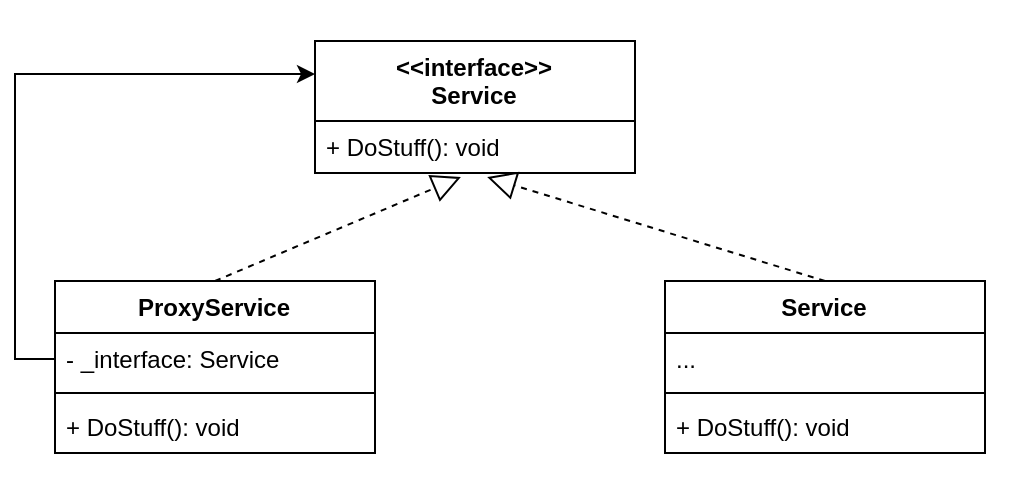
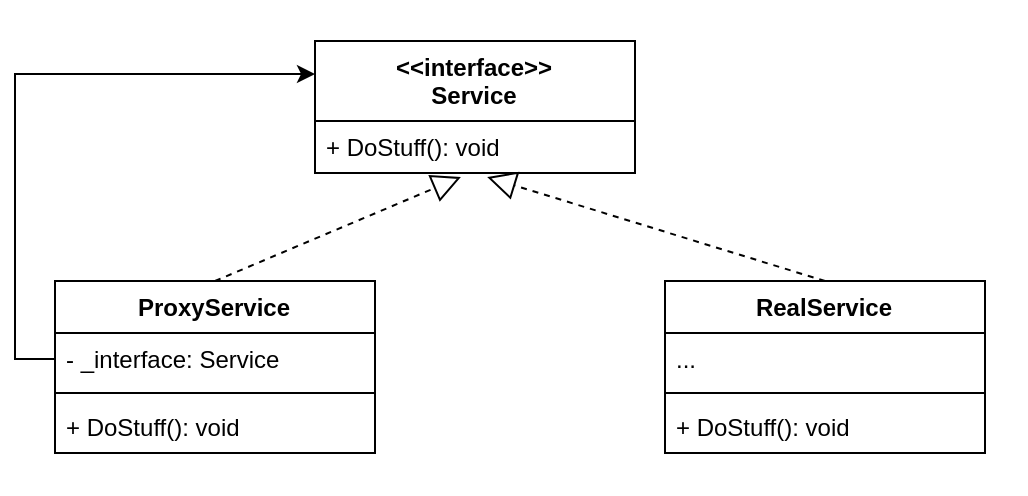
(824, 308) -> (824, 308)
